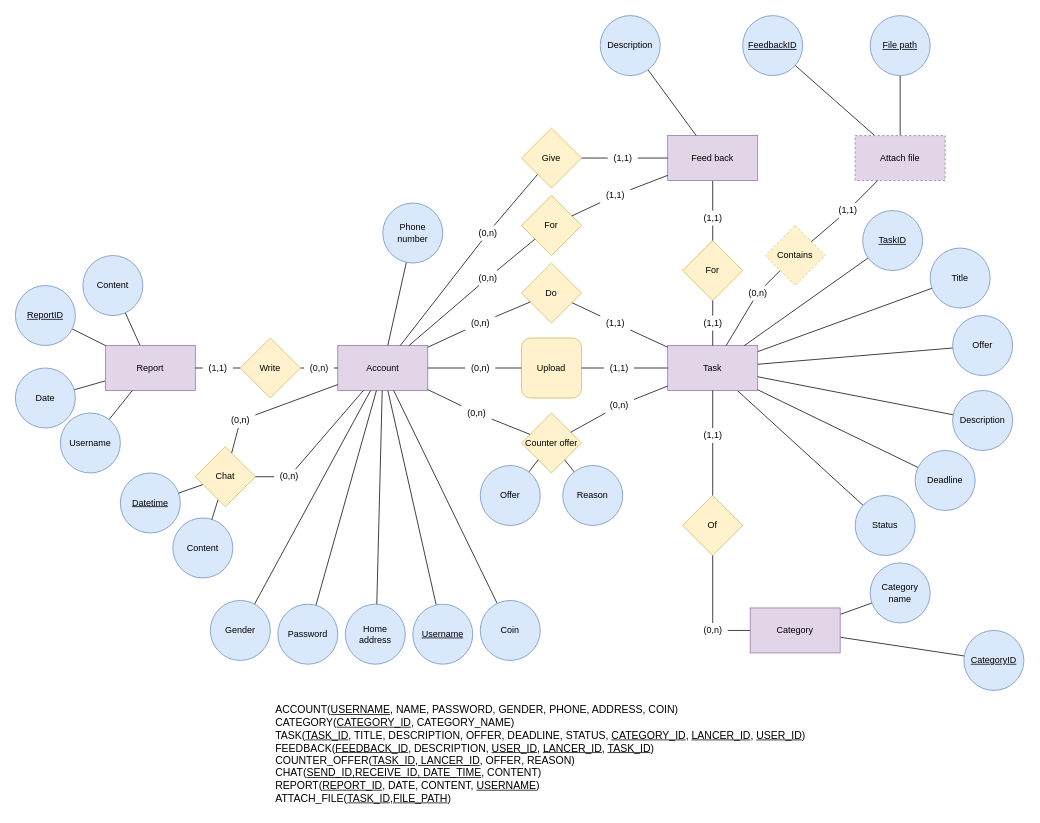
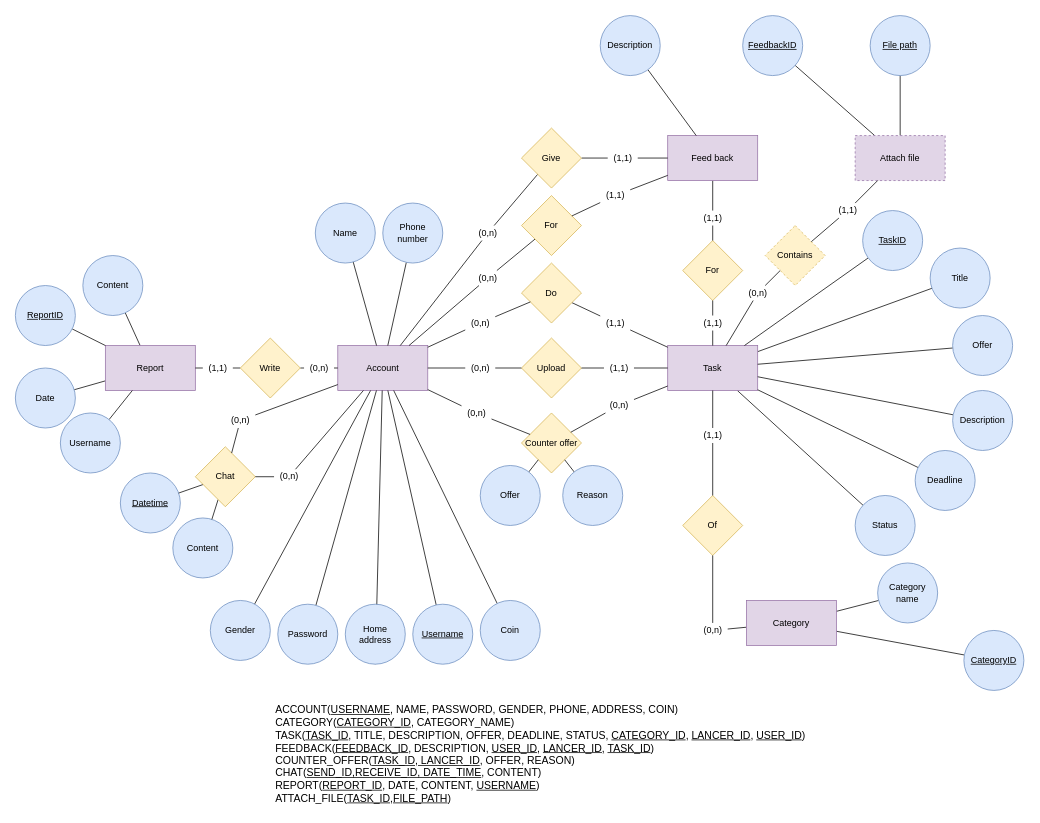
none -> (345, 233)
none -> (365, 304)
(552, 368) -> (552, 368)
(900, 593) -> (908, 593)
(795, 630) -> (792, 623)
